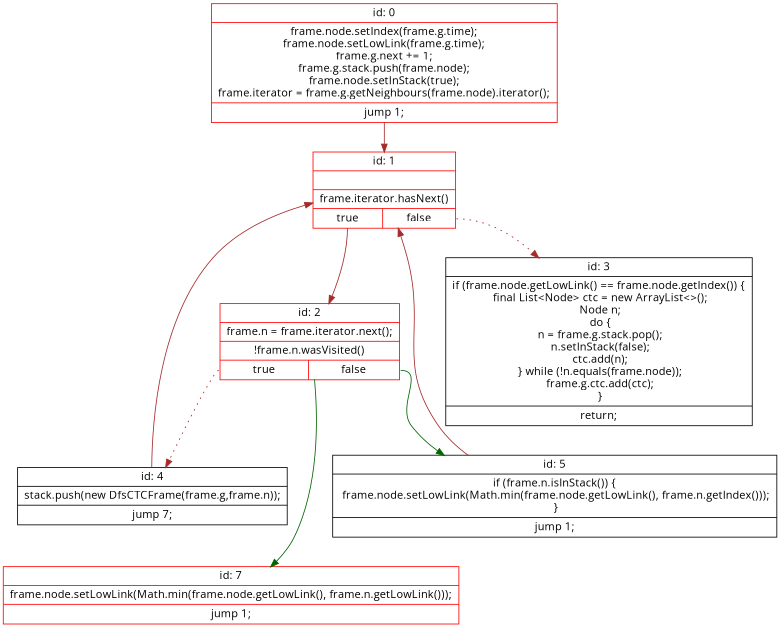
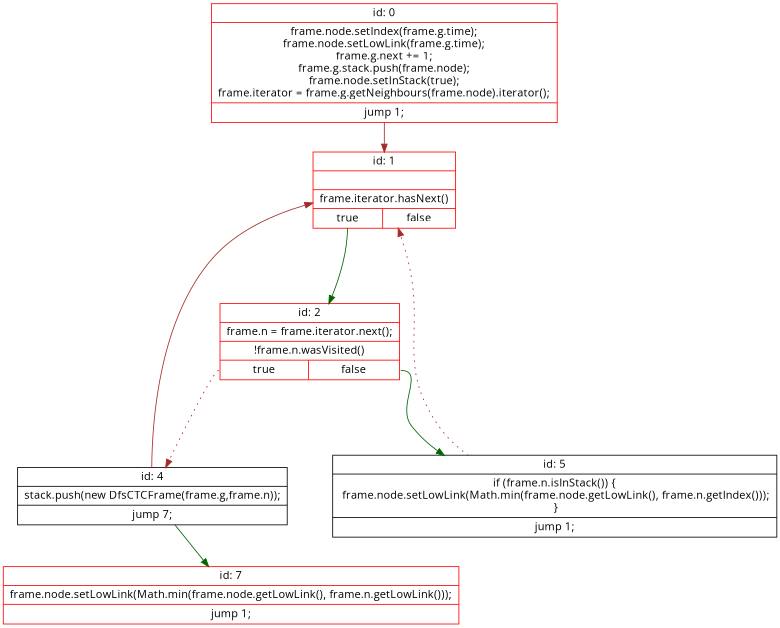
(343, 263) -> (343, 263)
(599, 342) -> none
(414, 354) -> (414, 354)
(313, 475) -> (189, 542)
